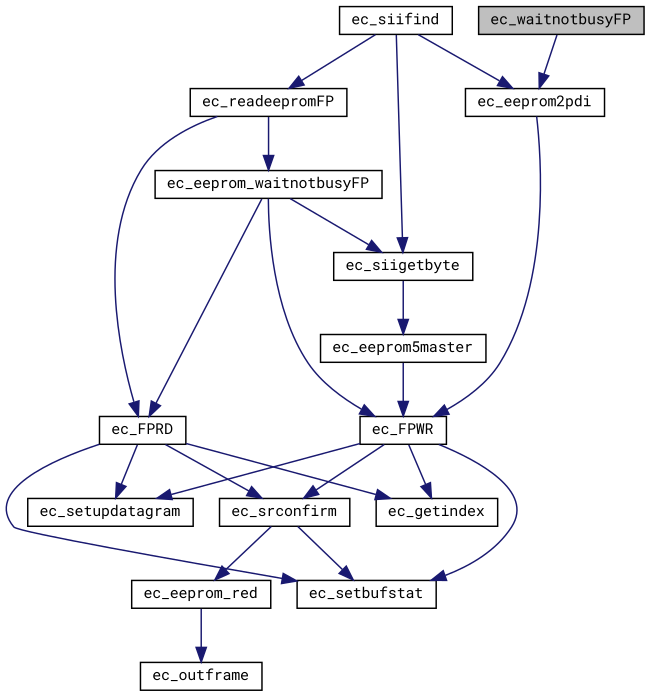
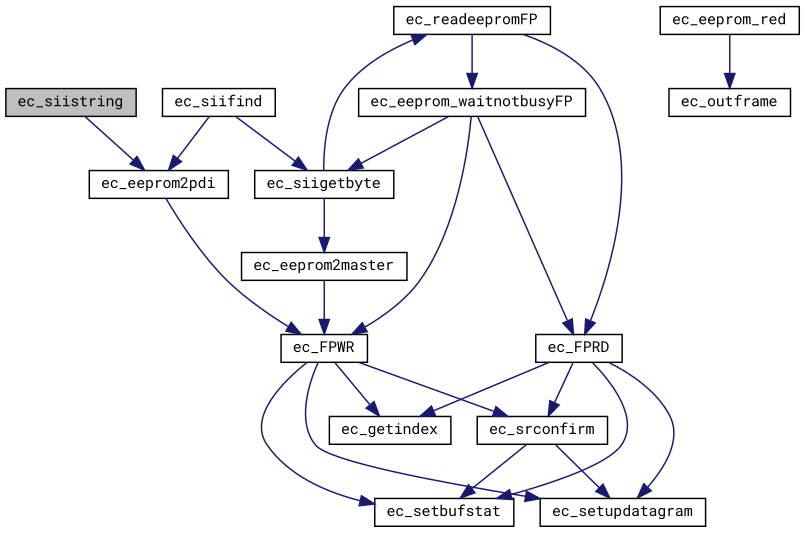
(561, 20) -> (71, 102)
(339, 58) -> (344, 89)
(403, 348) -> (324, 266)
(249, 548) -> (574, 463)
